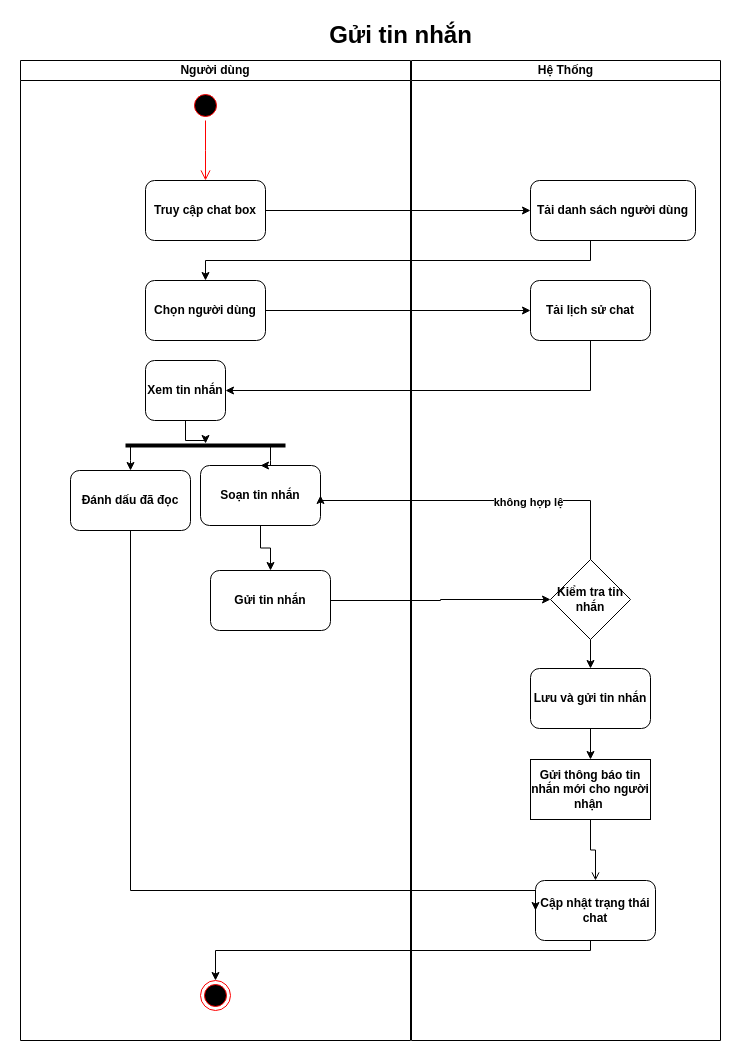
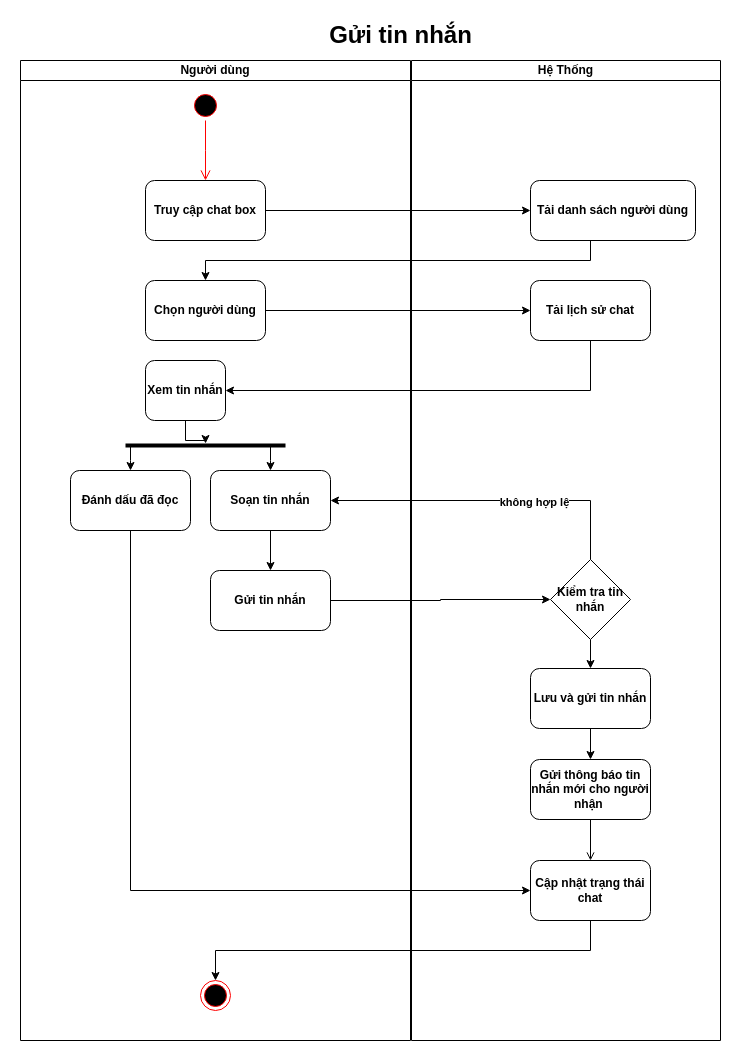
(261, 496) -> (271, 501)
(591, 790) -> (591, 790)
(596, 911) -> (591, 891)
